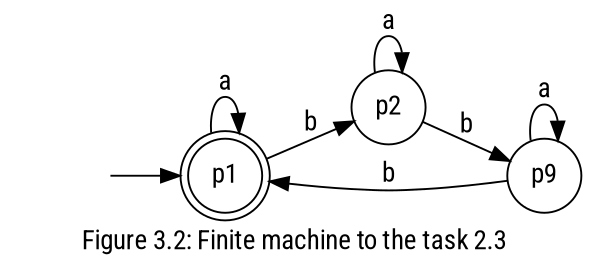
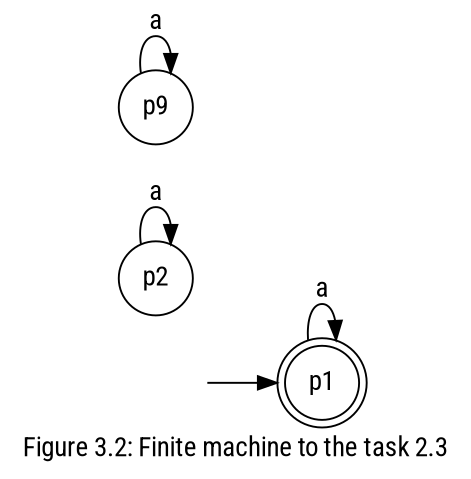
(457, 138) -> none
(301, 144) -> none
(398, 190) -> none
